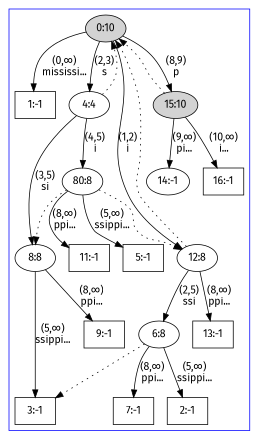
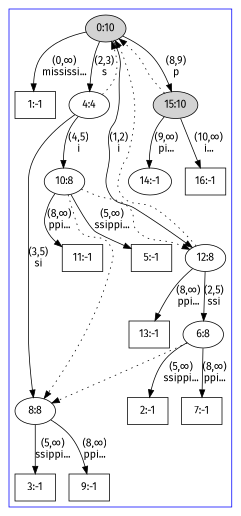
(82, 182) -> (64, 182)
(103, 369) -> (123, 372)
